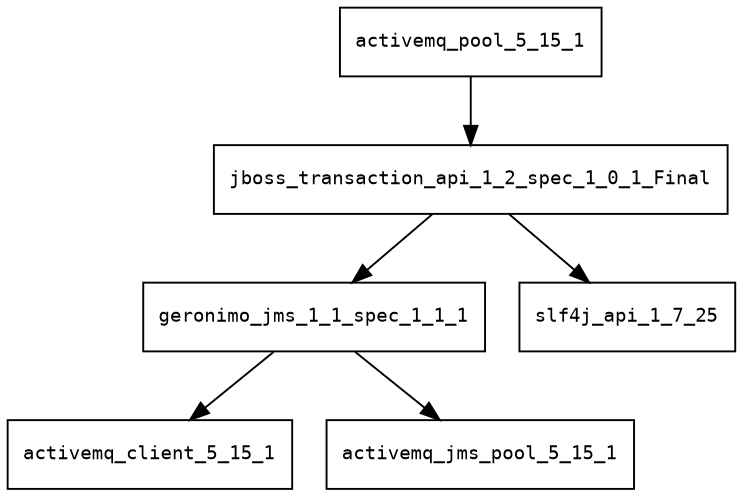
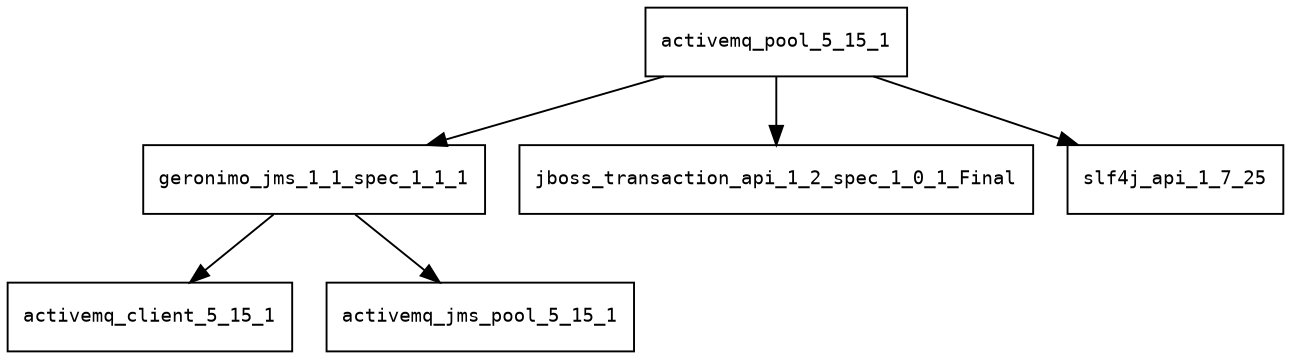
(400, 242) -> (555, 108)
(542, 242) -> (966, 108)
